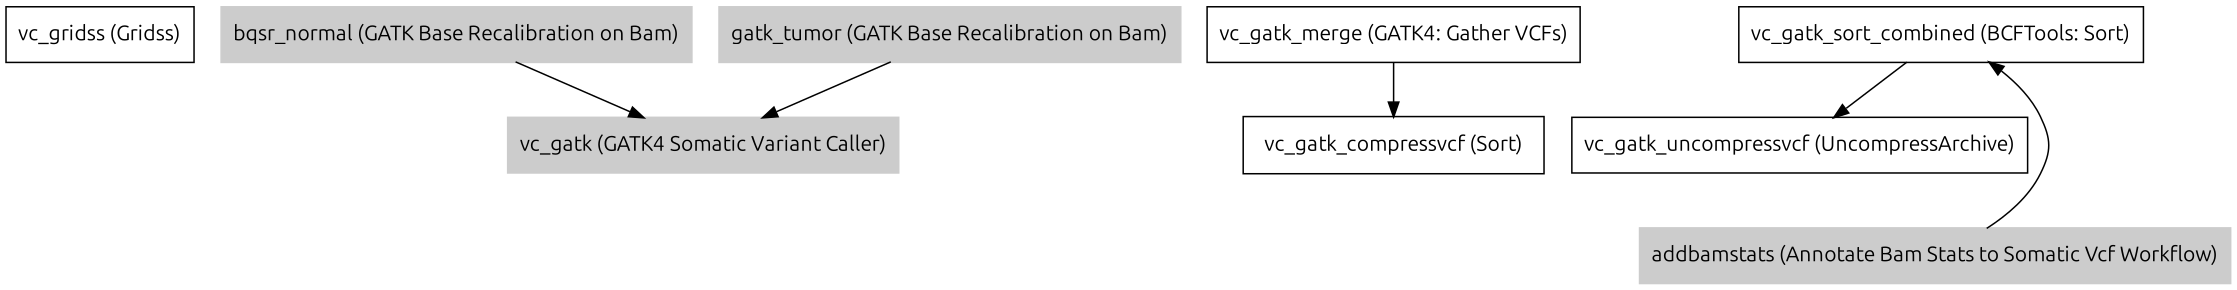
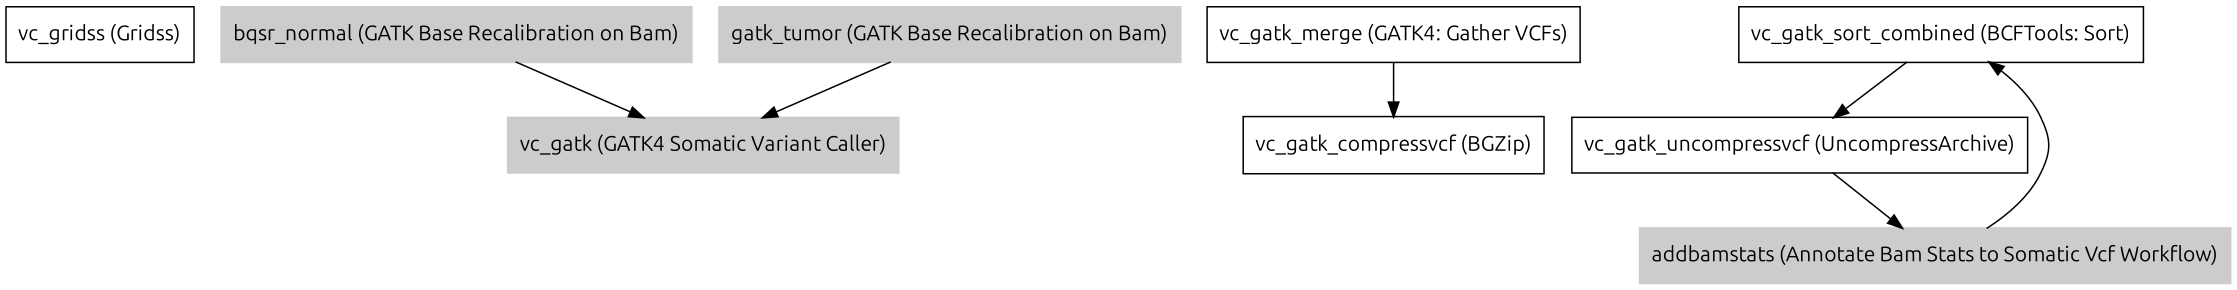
(1394, 145) -> (1394, 145)
none -> (1862, 196)
